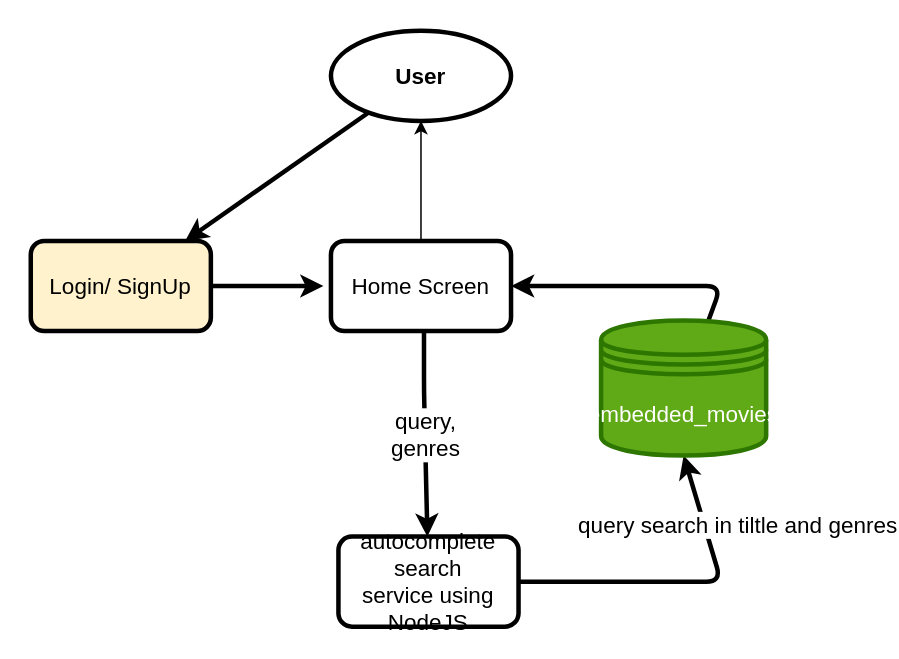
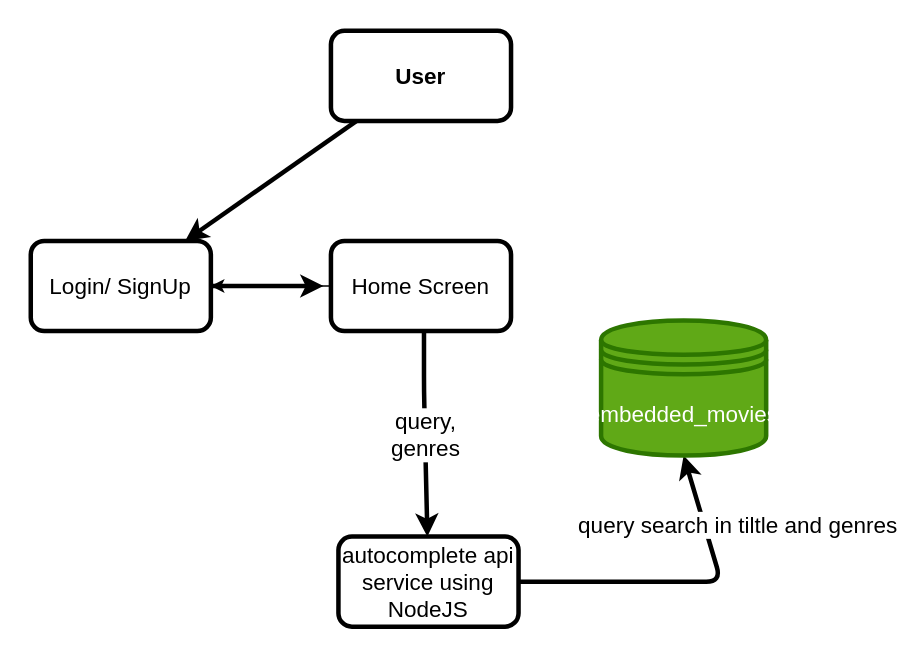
(421, 76) -> (421, 76)
(421, 186) -> (325, 286)
(121, 286) -> (121, 286)
(634, 286) -> none
(428, 581) -> (428, 581)
